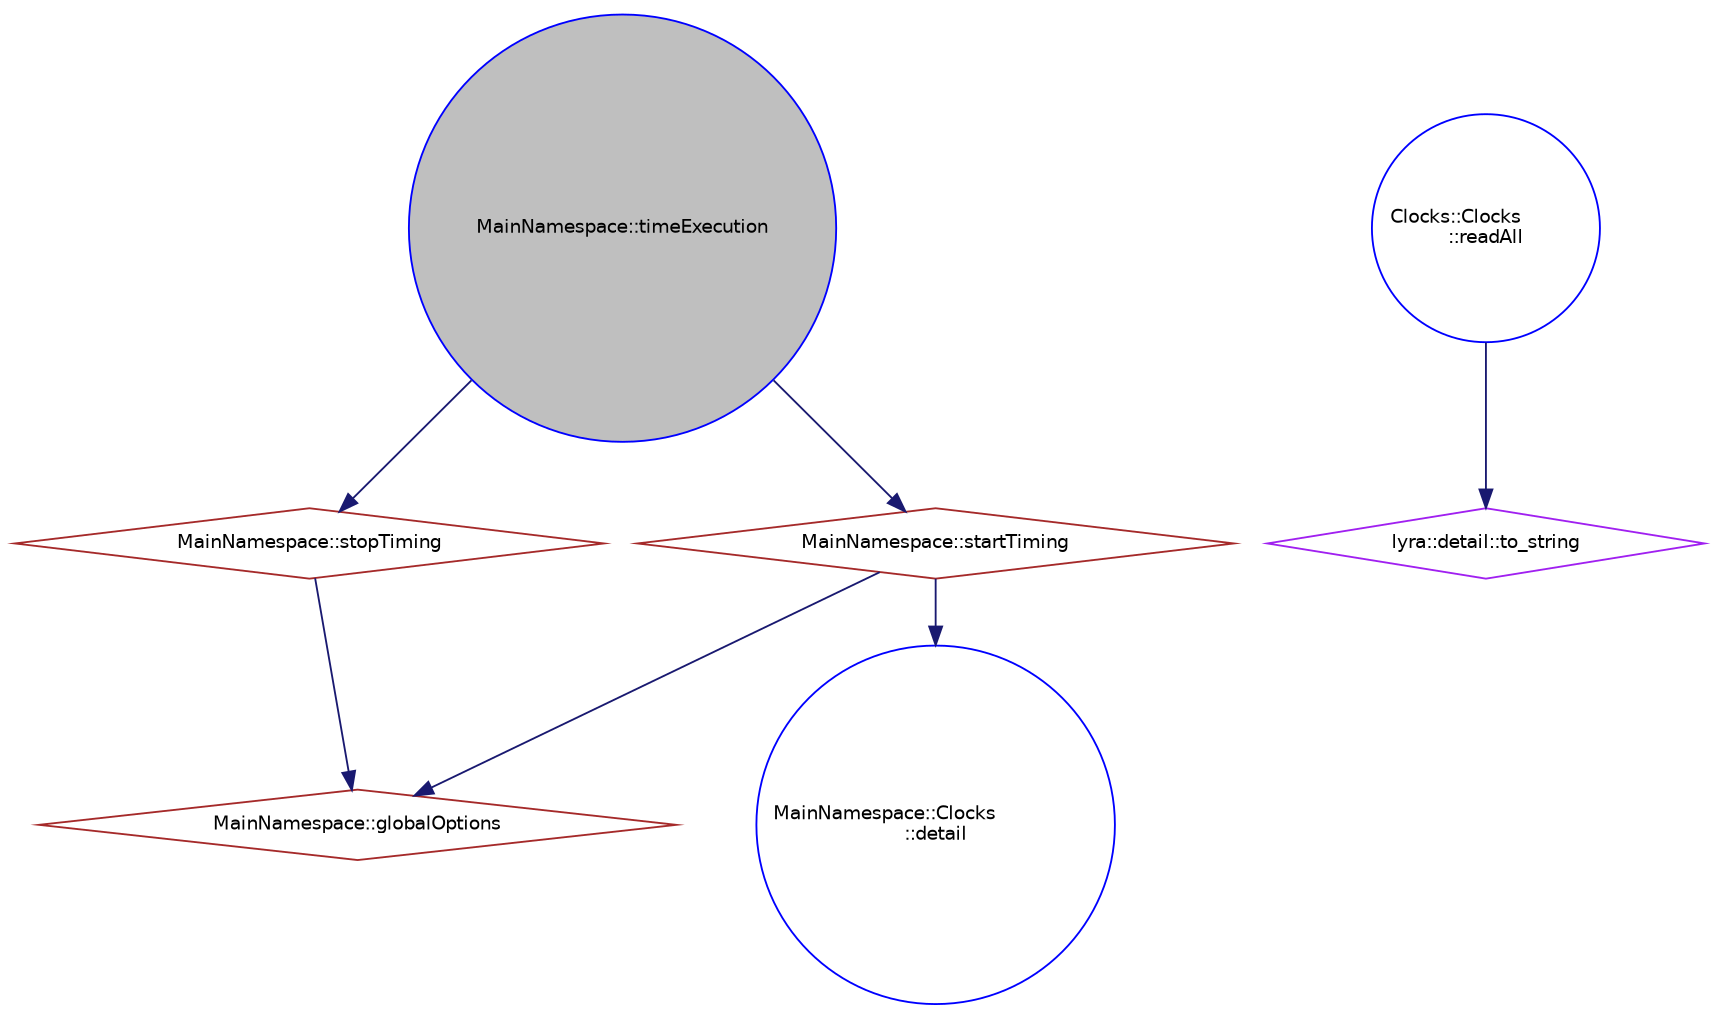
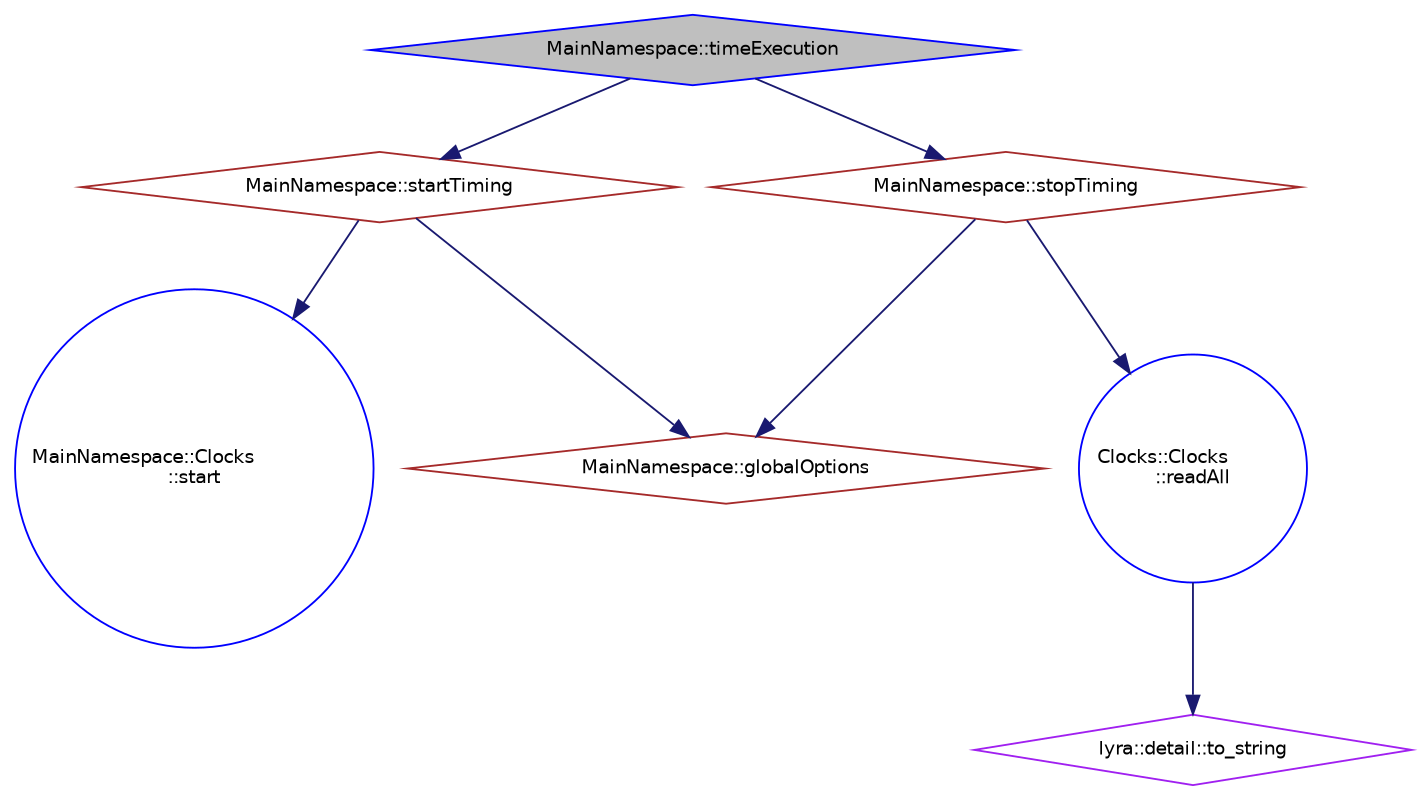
(623, 228) -> (693, 50)
none -> (1073, 289)
(936, 825) -> (194, 469)
